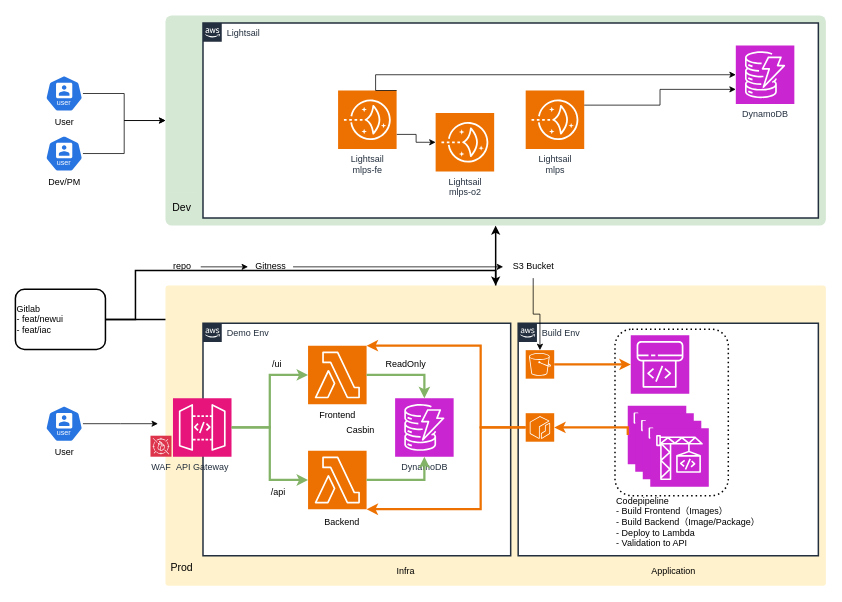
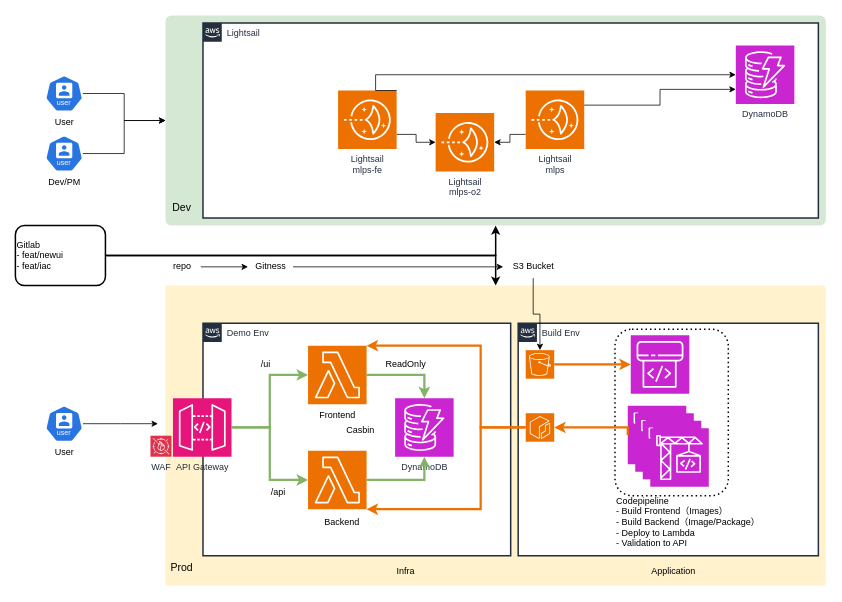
none -> (510, 135)
(60, 319) -> (60, 255)
(278, 364) -> (267, 364)
